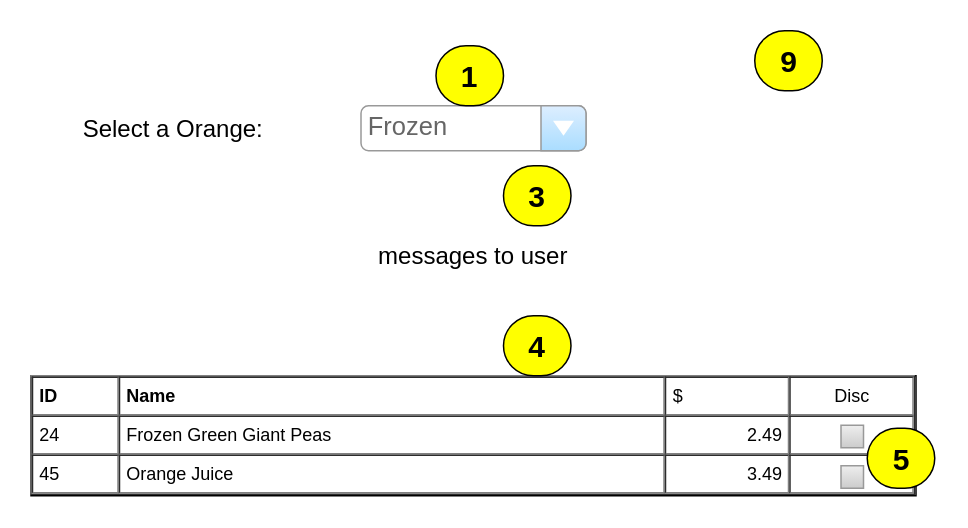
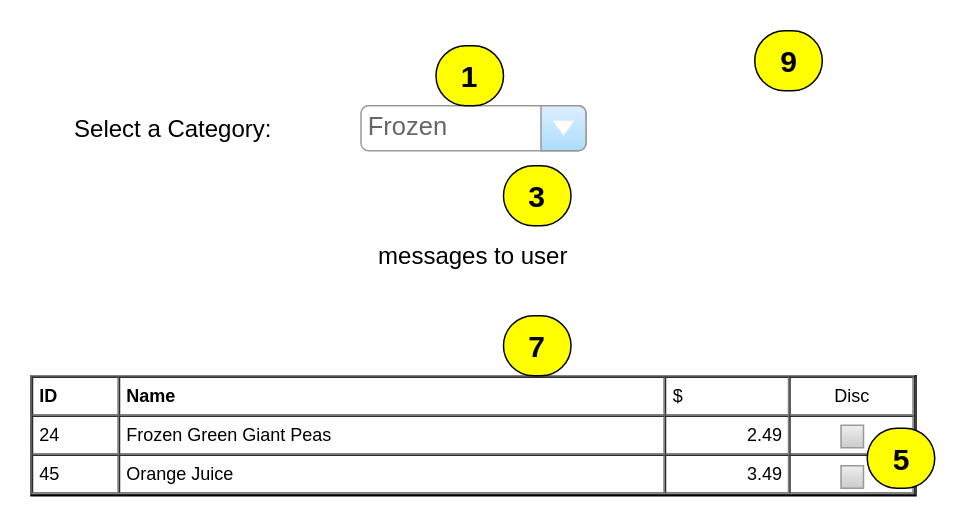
(173, 128) -> (173, 128)
(537, 346) -> (537, 346)
